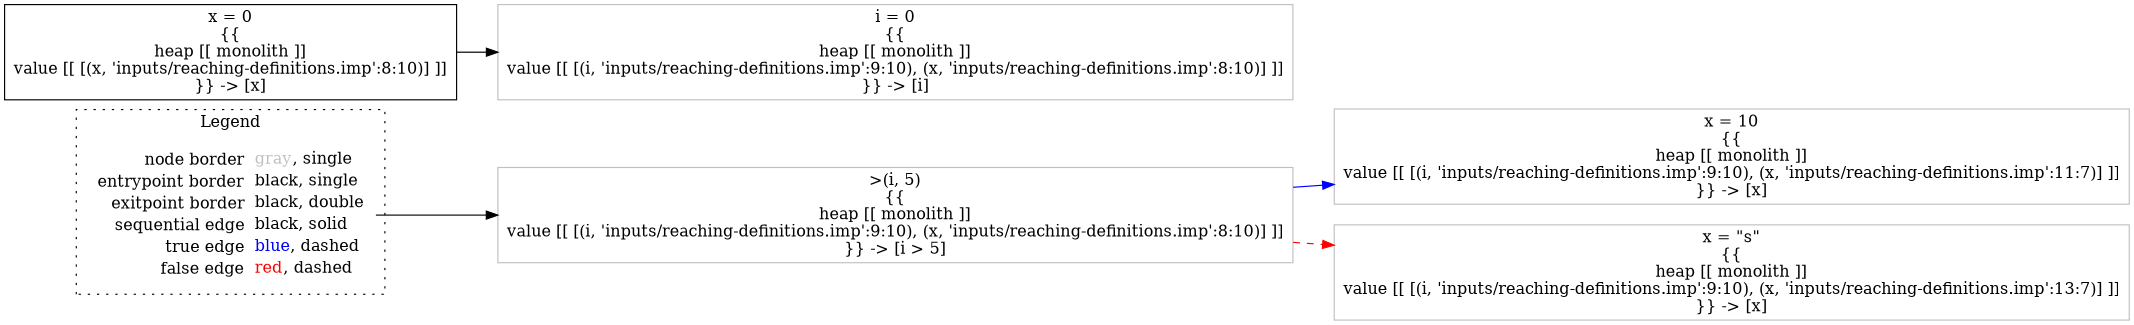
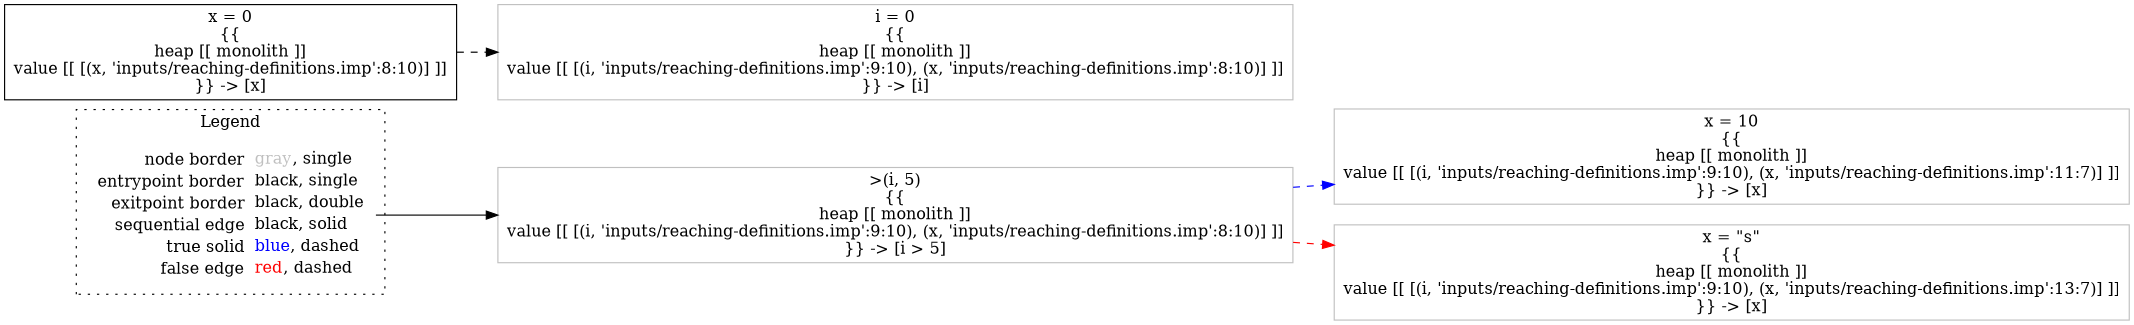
(472, 52) -> (472, 52)
(1308, 186) -> (1308, 186)
(208, 247) -> (208, 247)
